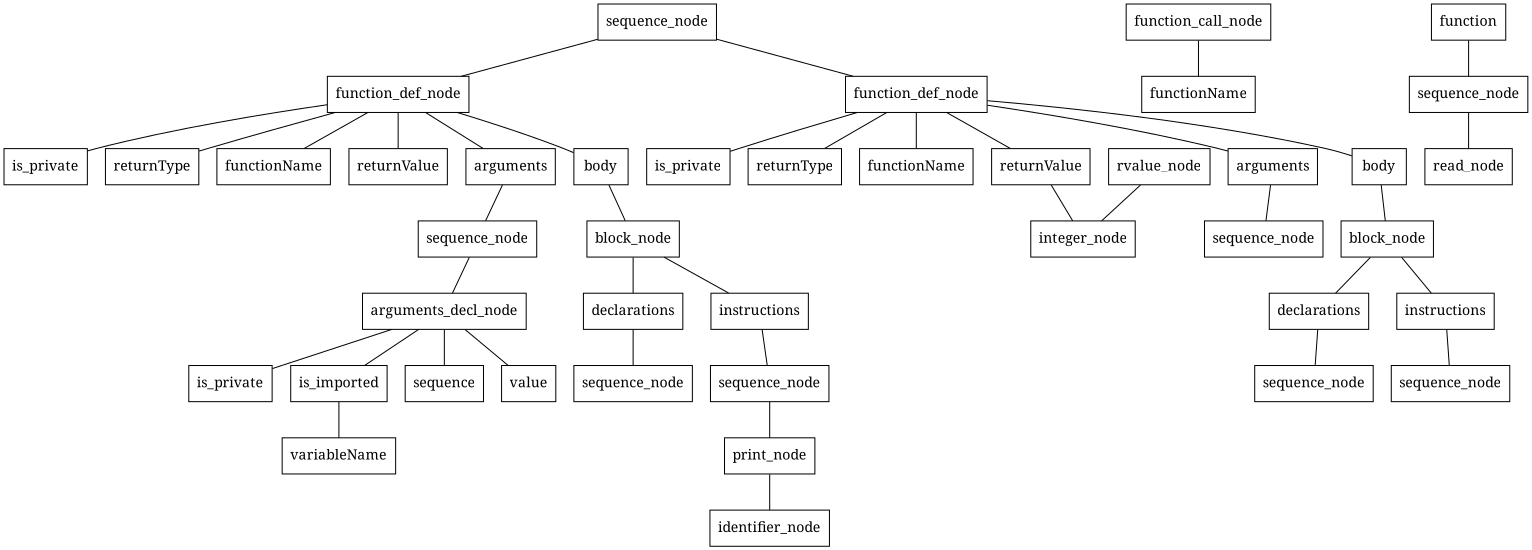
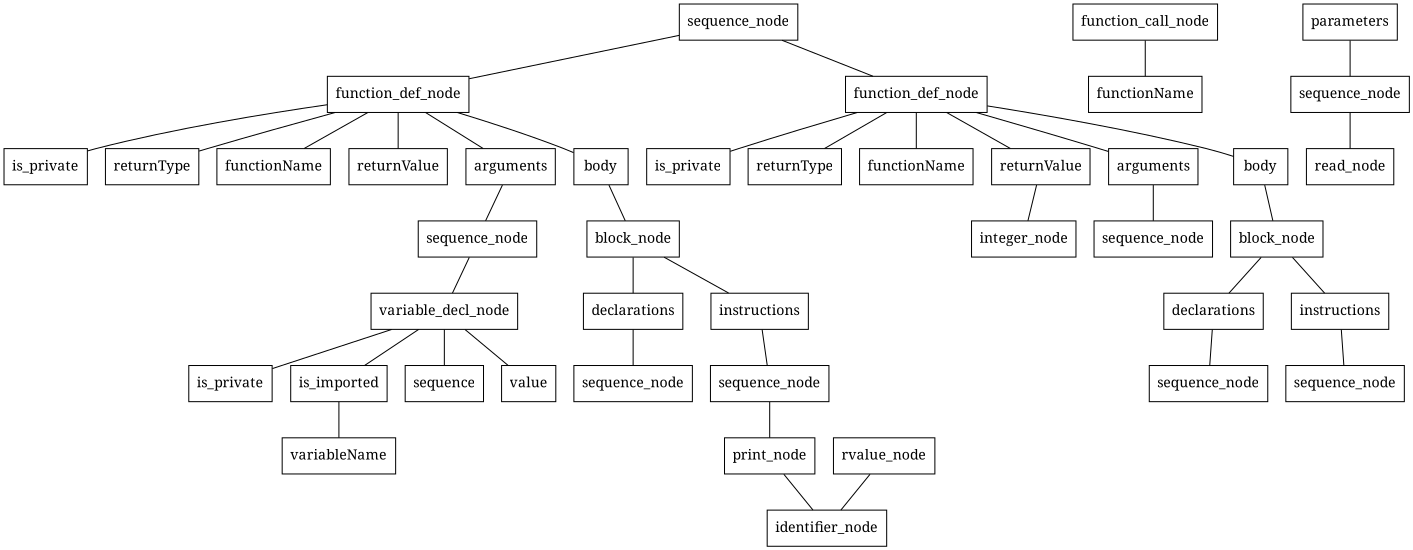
(1469, 22) -> (1350, 22)
(1121, 203) -> (855, 492)
(444, 311) -> (444, 311)
